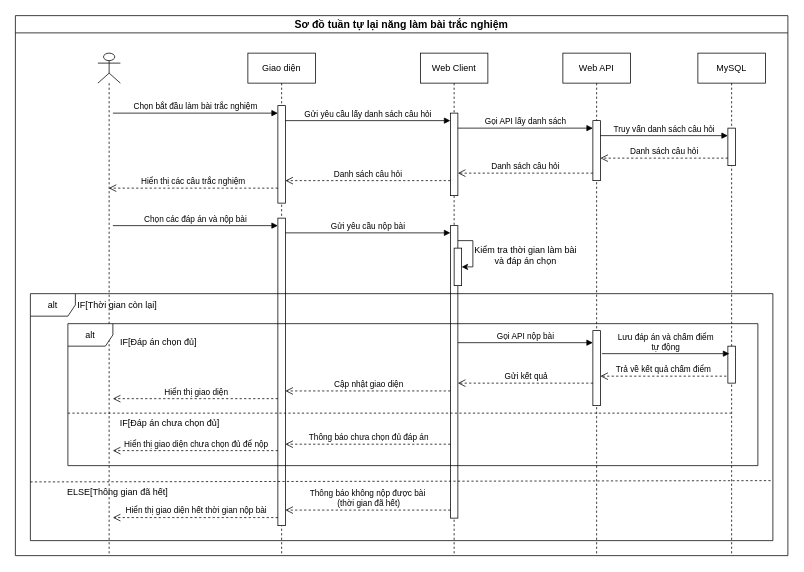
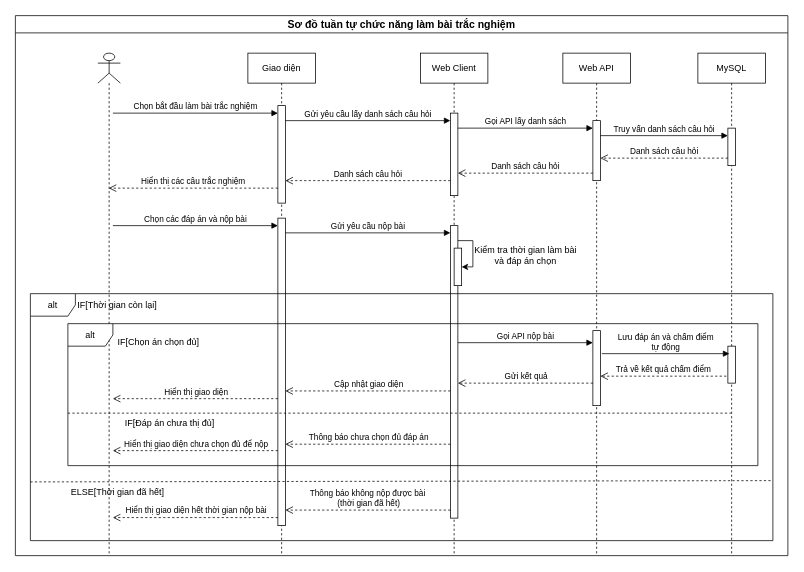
(402, 24) -> (402, 24)
(159, 342) -> (159, 342)
(170, 423) -> (170, 423)
(118, 492) -> (118, 492)
